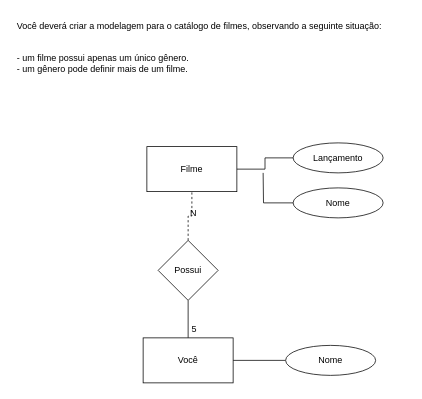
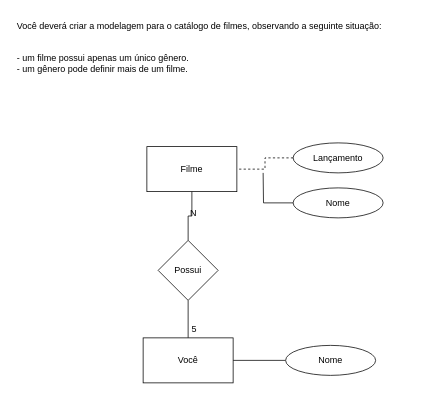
(265, 164) -> (265, 164)
(189, 216) -> (189, 216)
